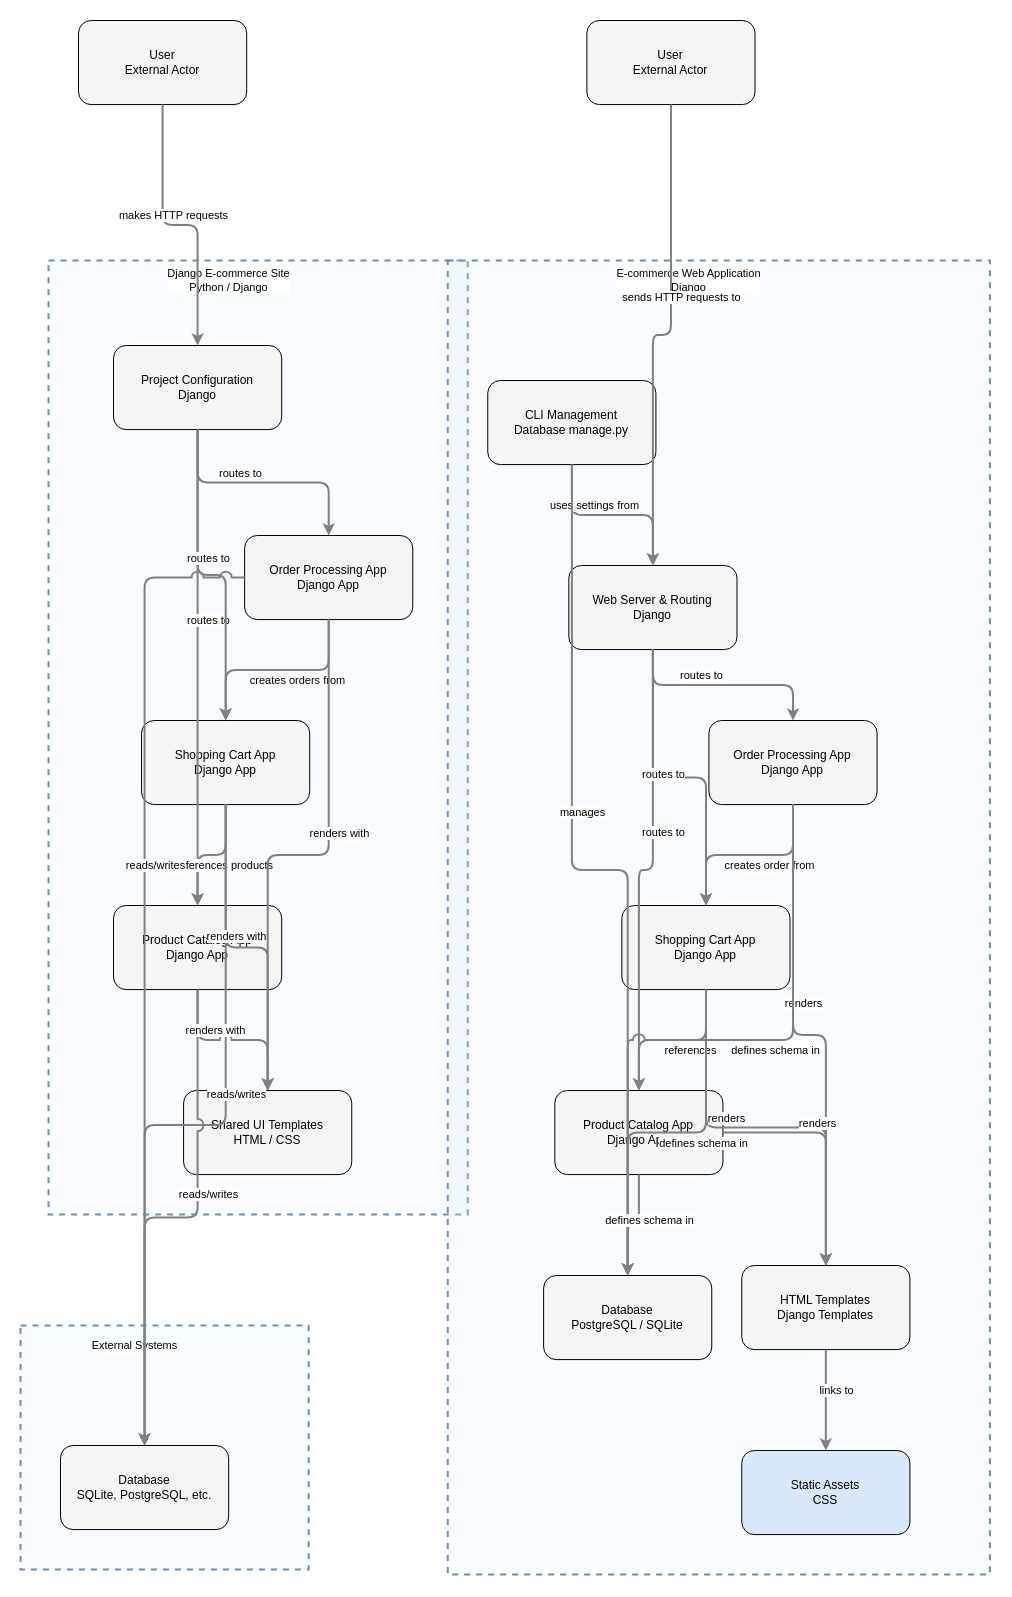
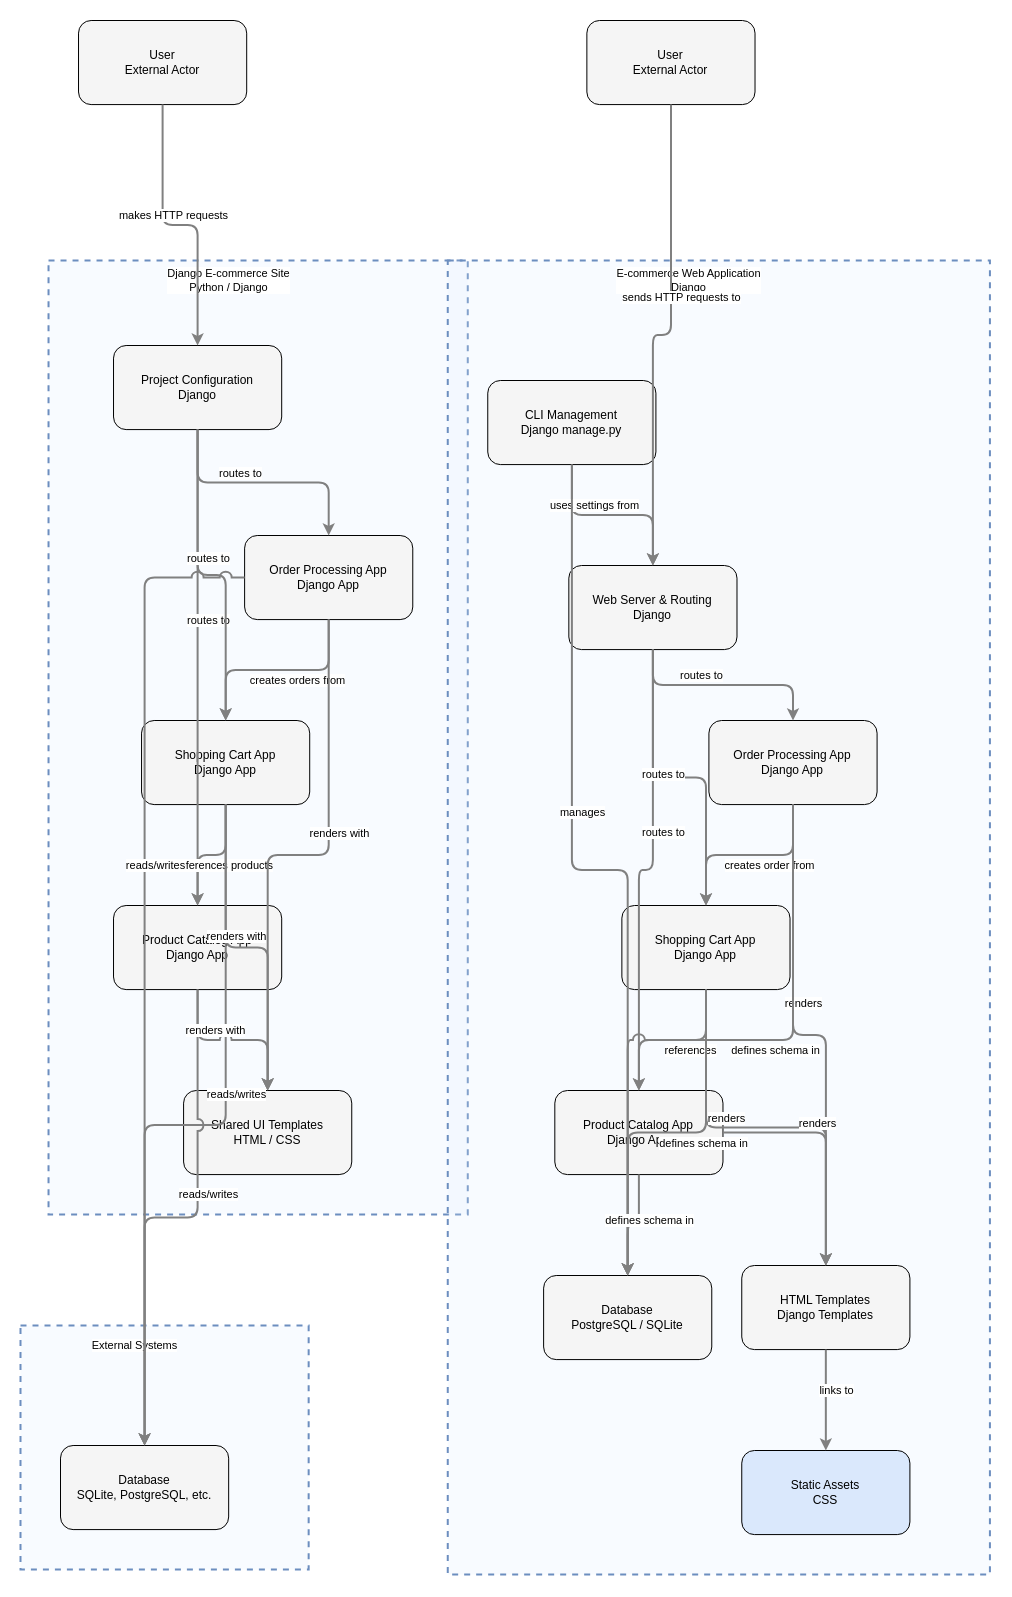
(572, 423) -> (572, 423)
